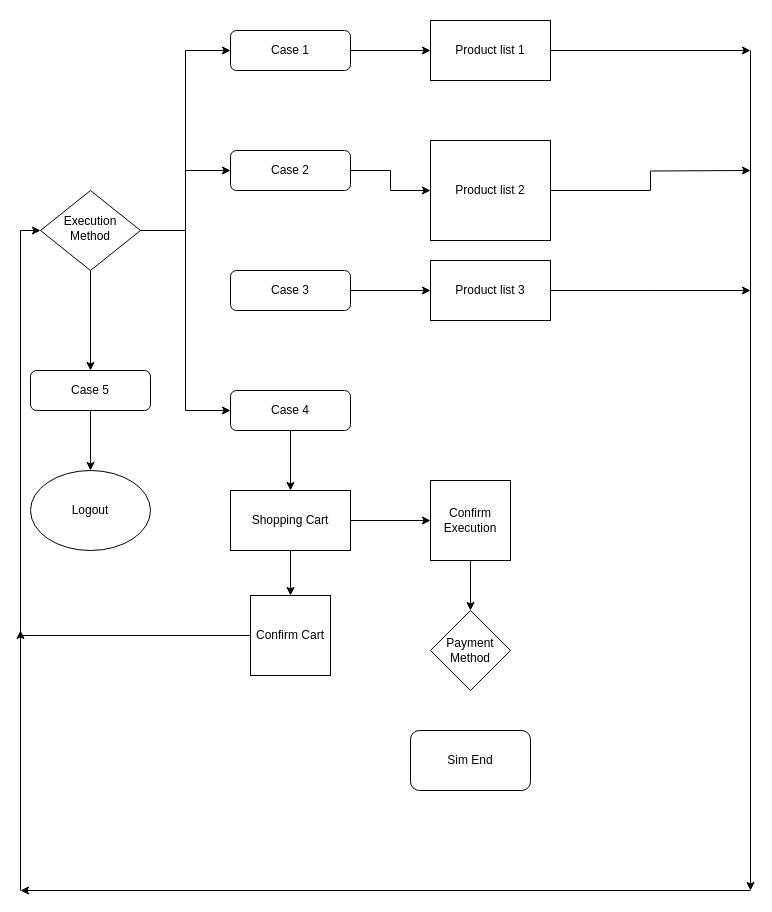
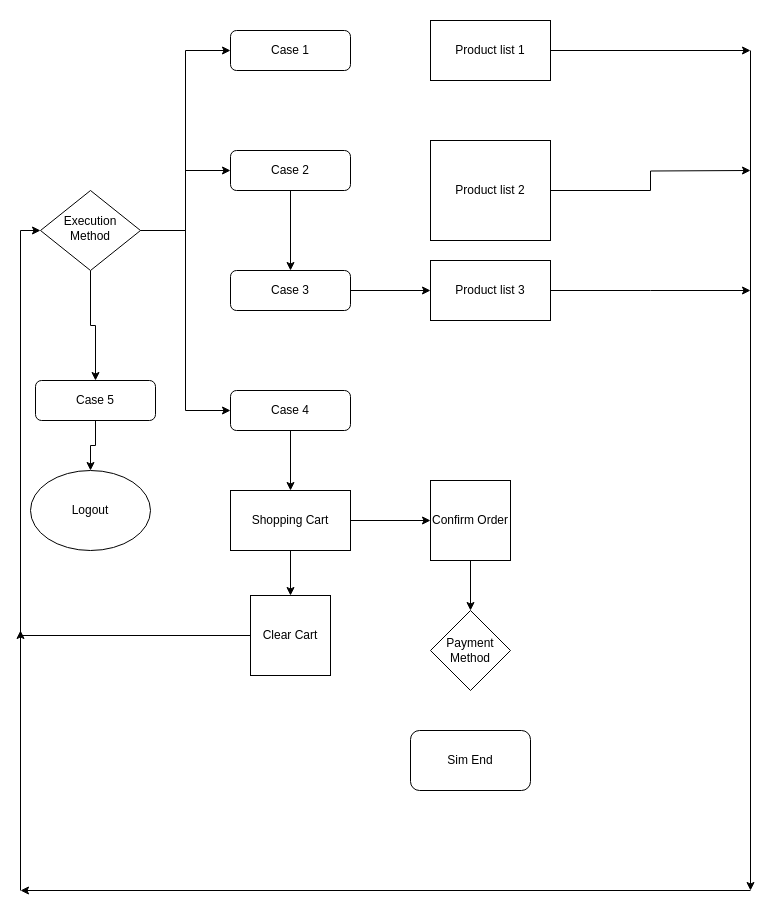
(387, 51) -> none
(391, 177) -> (291, 227)
(91, 391) -> (96, 401)
(471, 521) -> (471, 521)
(291, 636) -> (291, 636)
